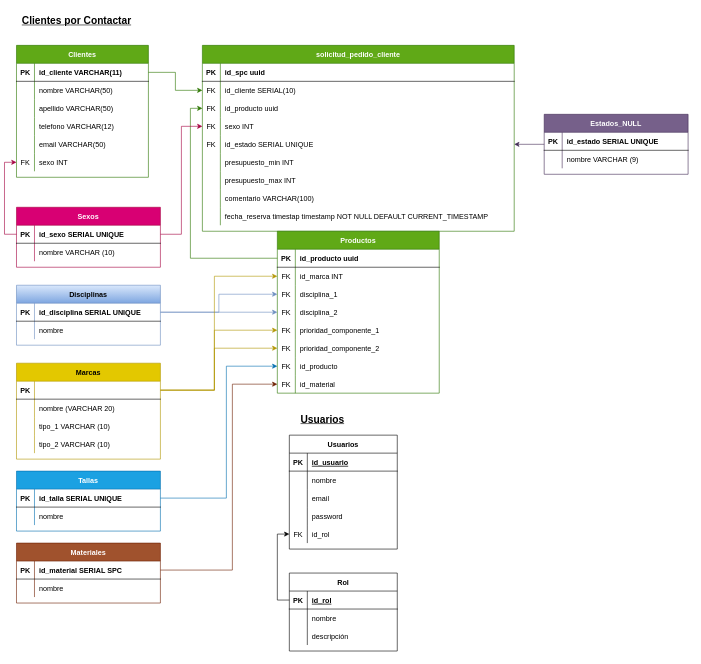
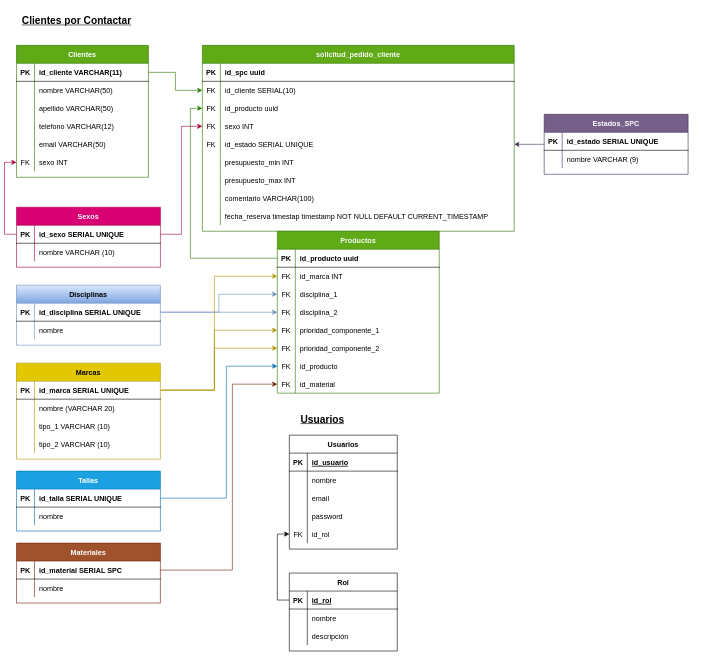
(616, 124) -> (616, 124)
none -> (98, 390)
